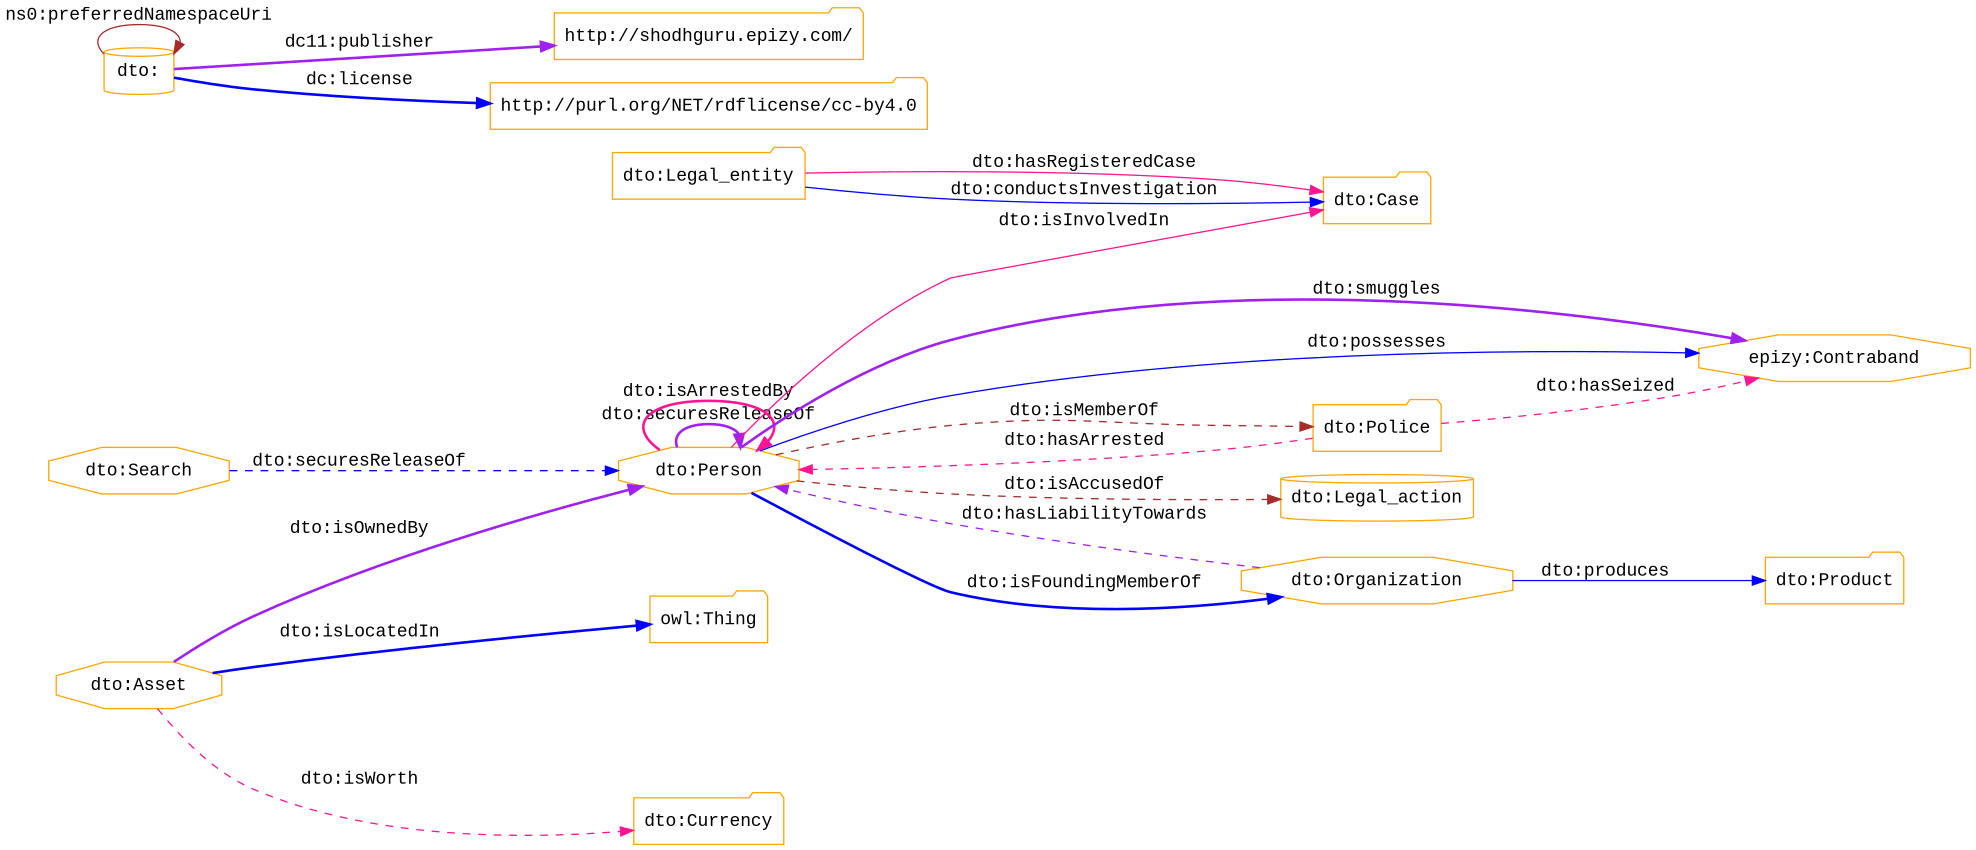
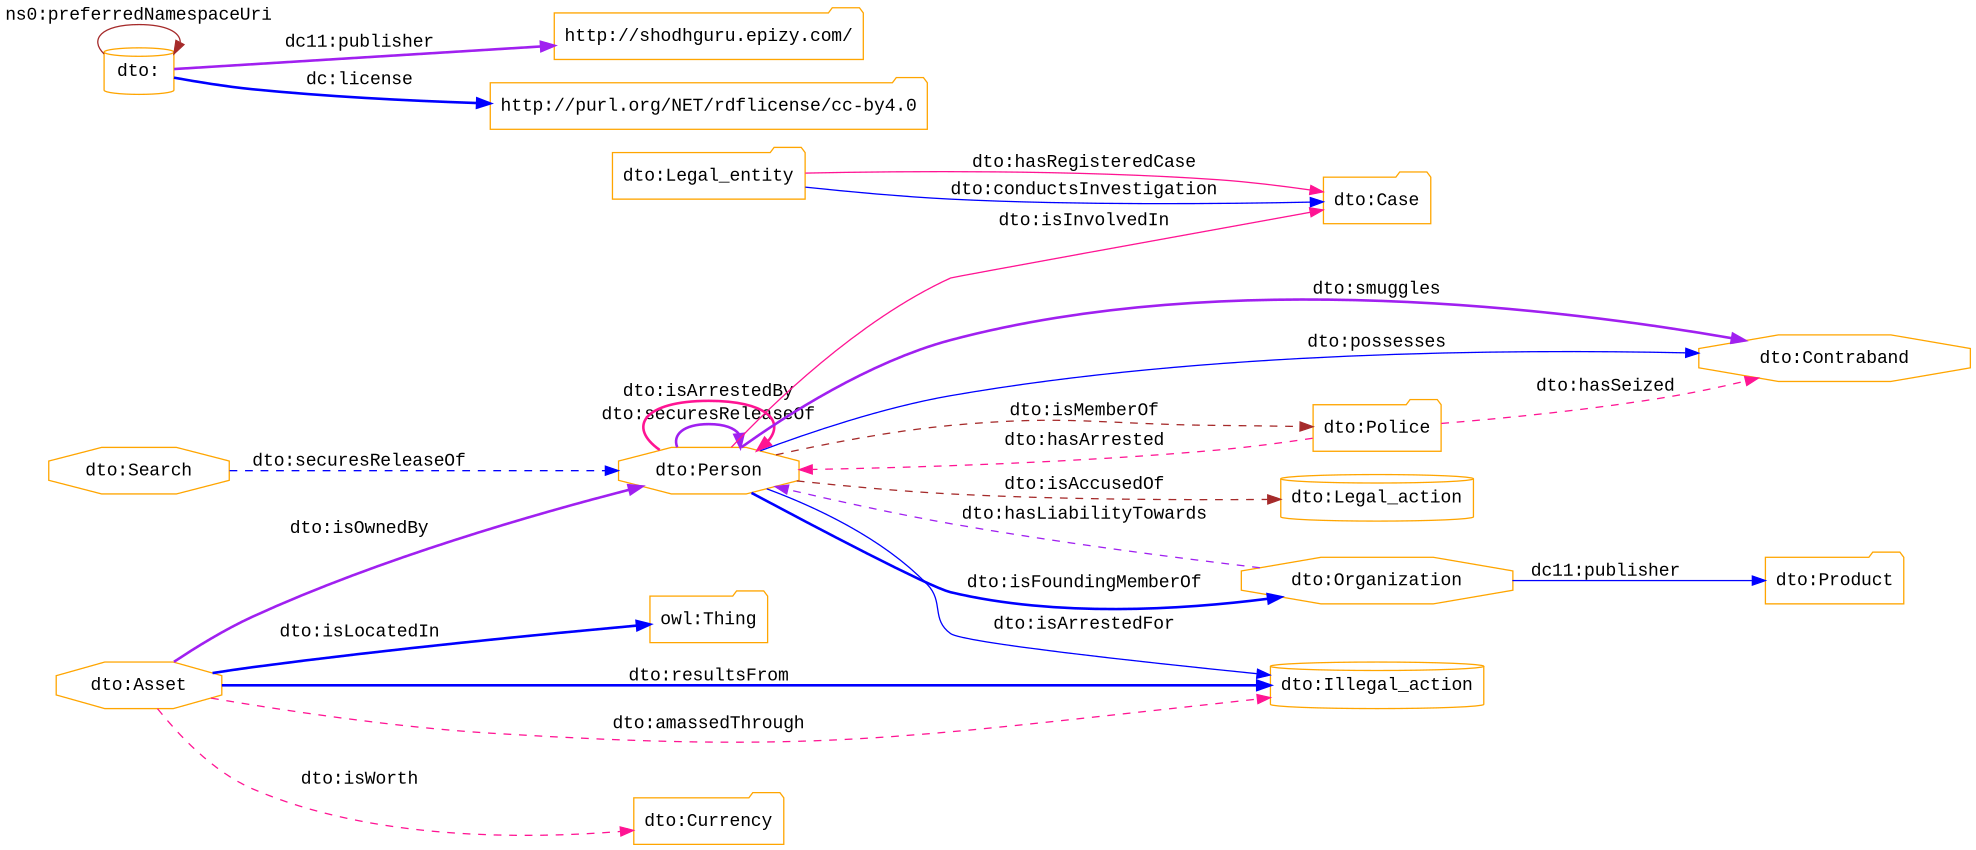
(1835, 358) -> (1835, 358)
(1606, 571) -> (1606, 571)
none -> (1377, 685)
